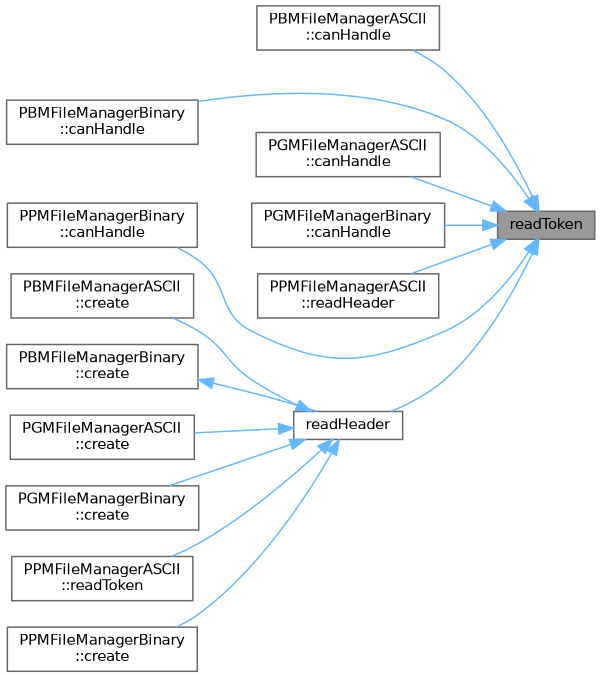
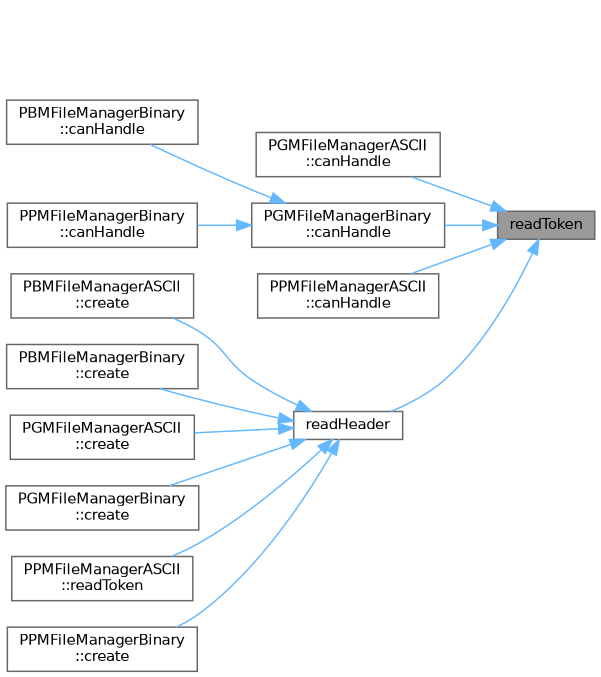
(348, 28) -> none
(381, 100) -> (210, 172)
(348, 296) -> (348, 296)
(349, 358) -> (217, 225)
(257, 394) -> (219, 404)
